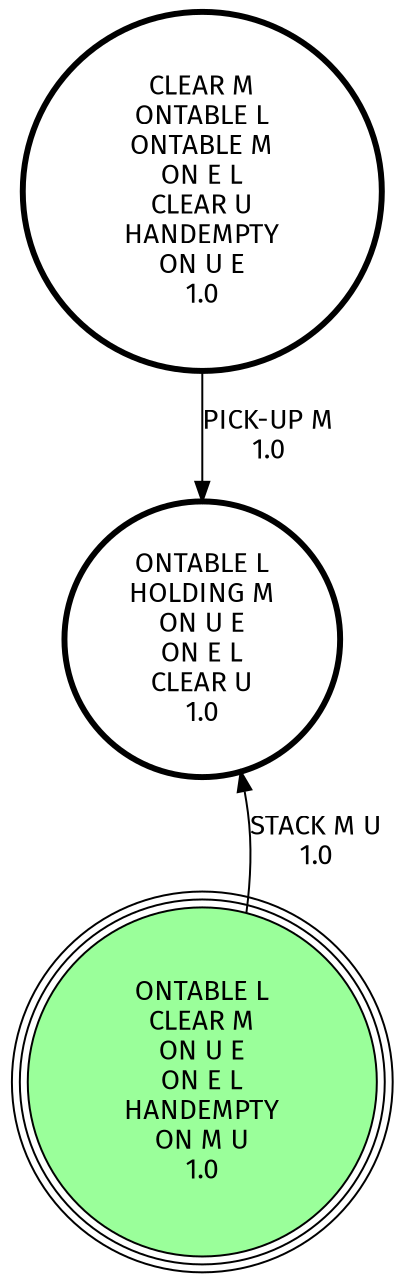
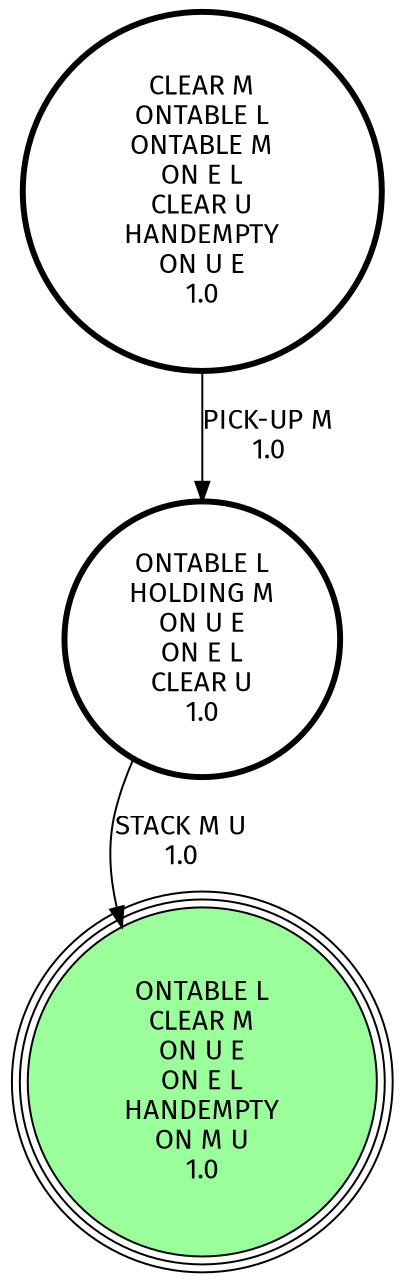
(250, 852) -> (112, 832)
